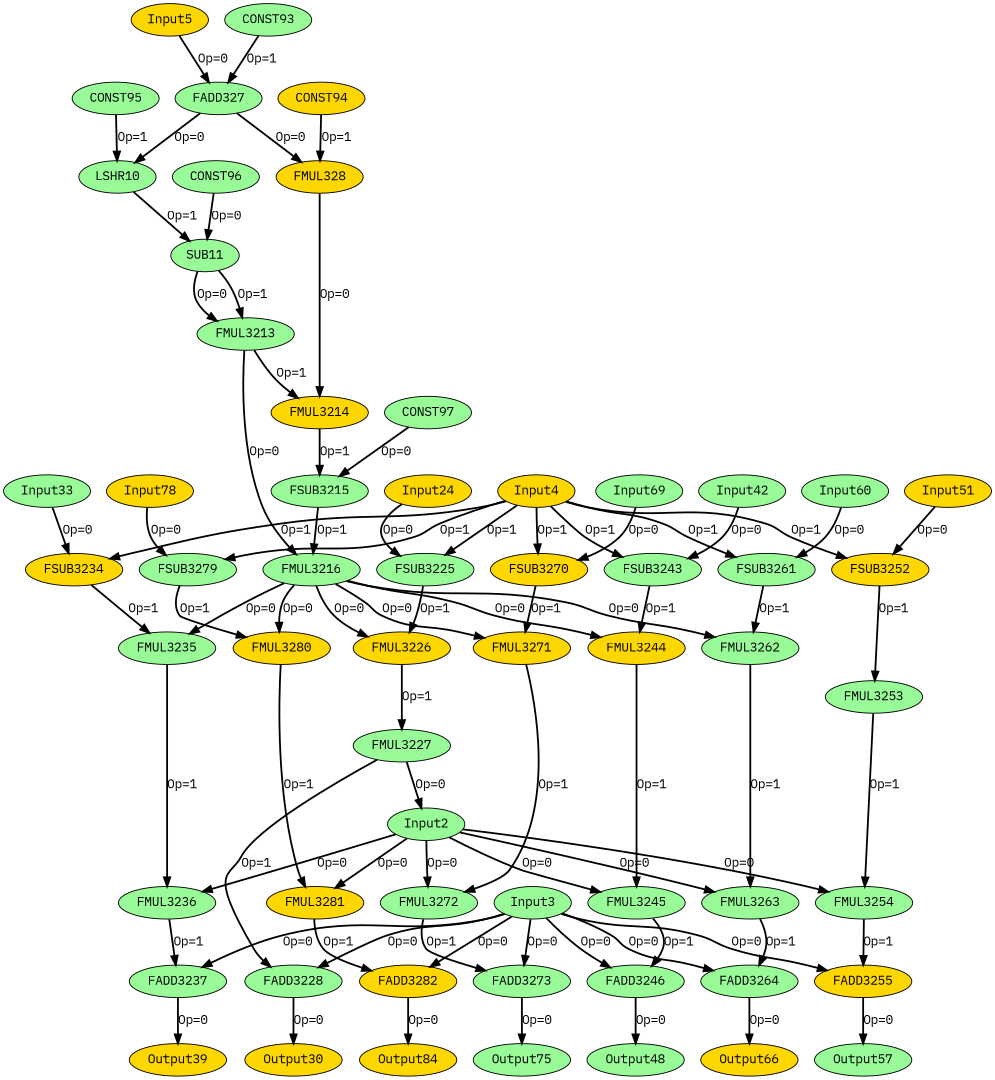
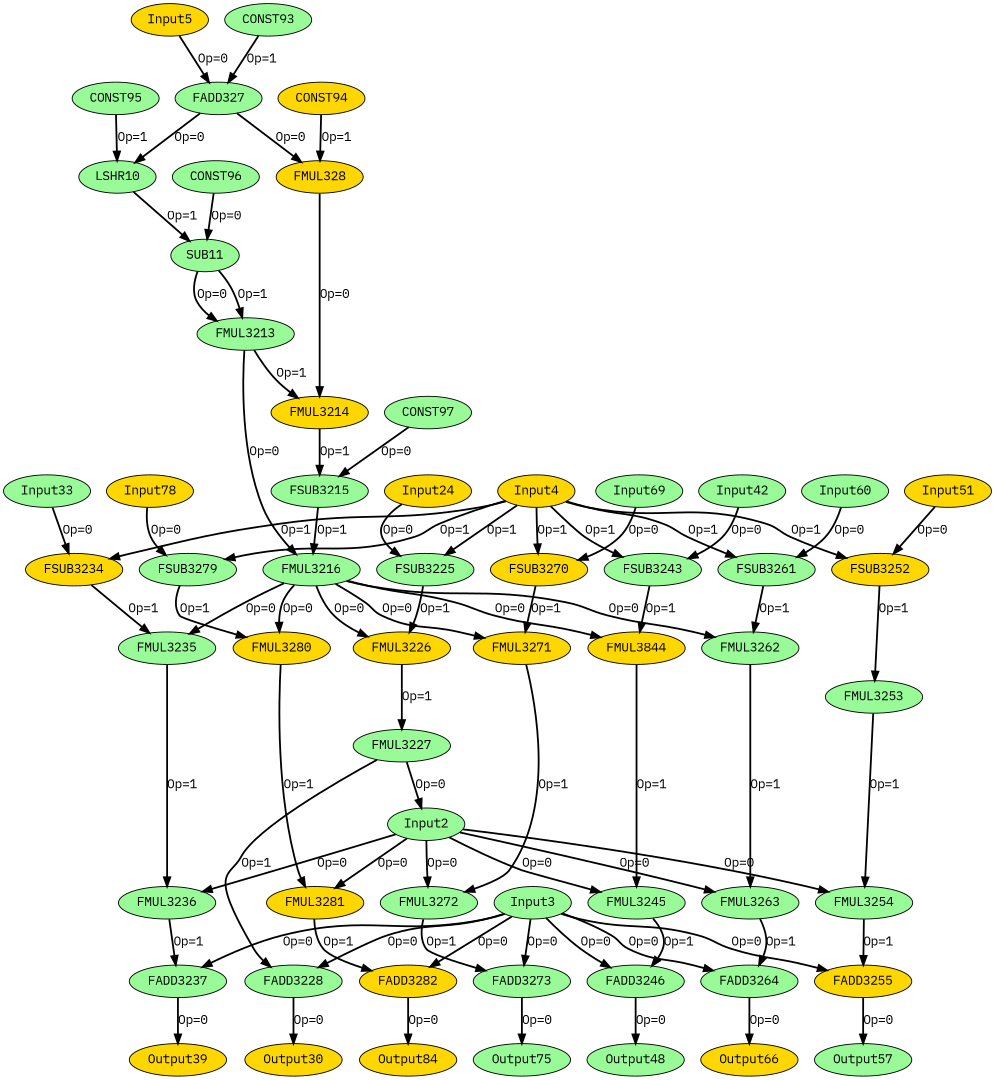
(637, 648) -> (637, 648)
